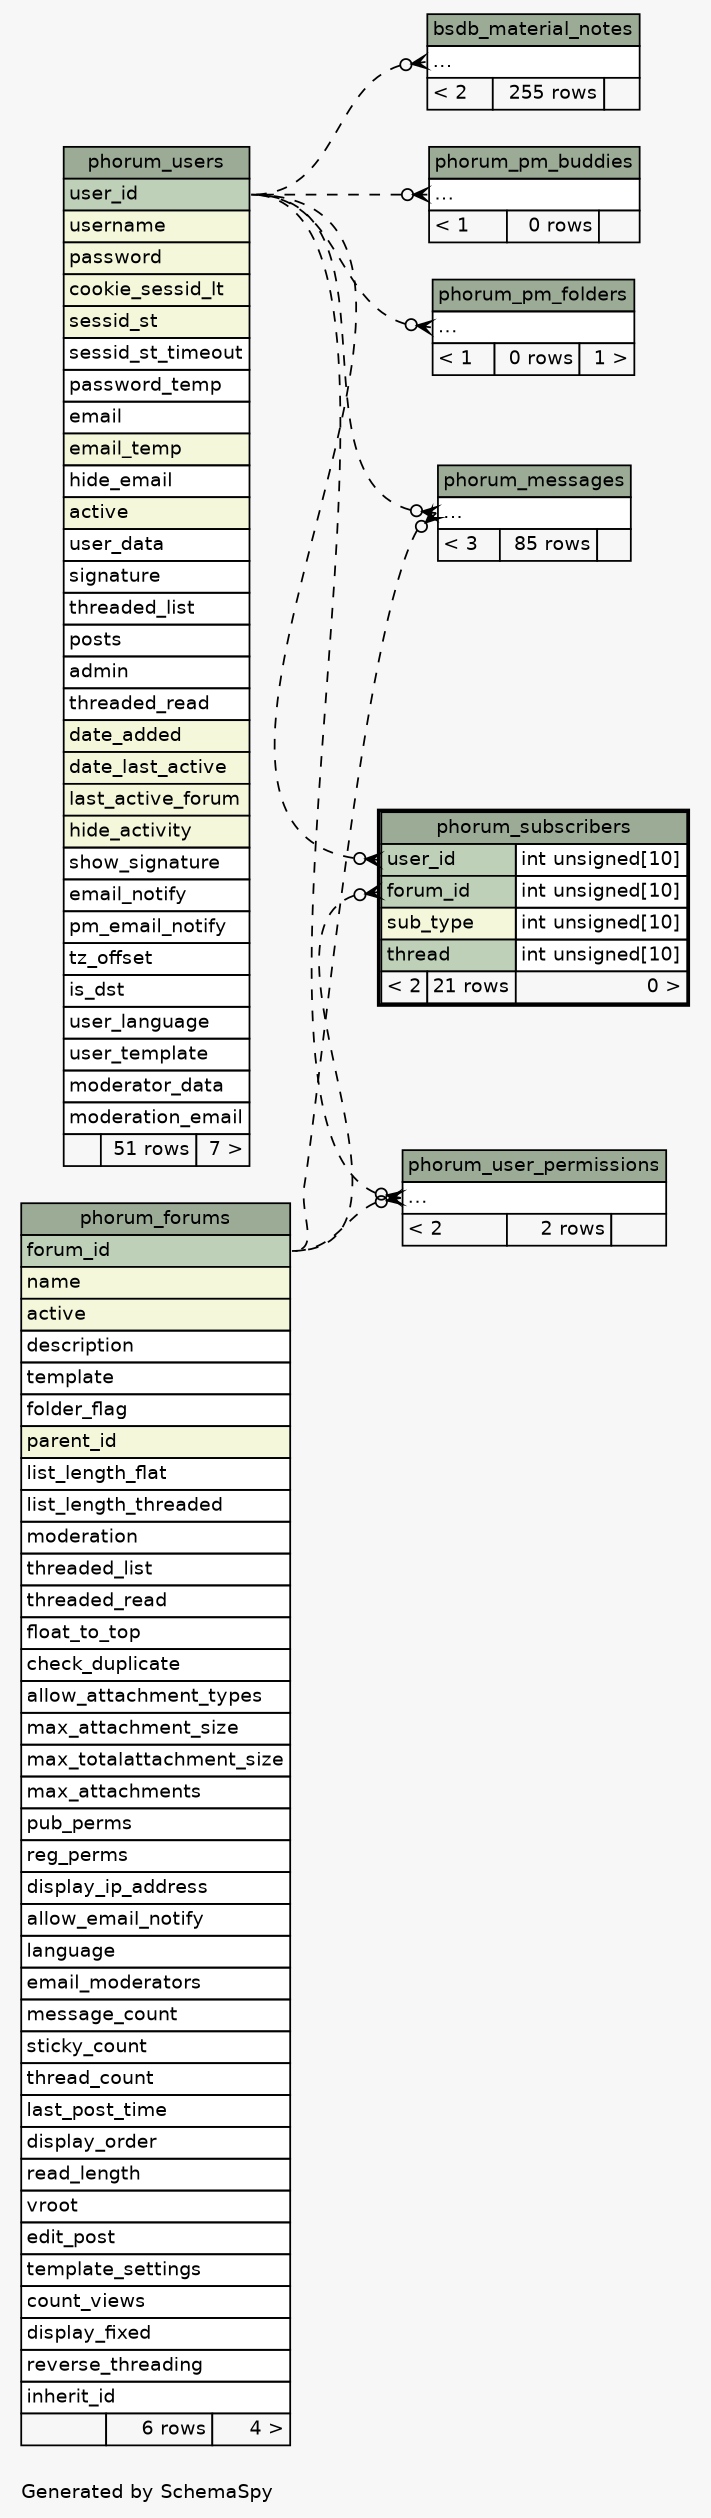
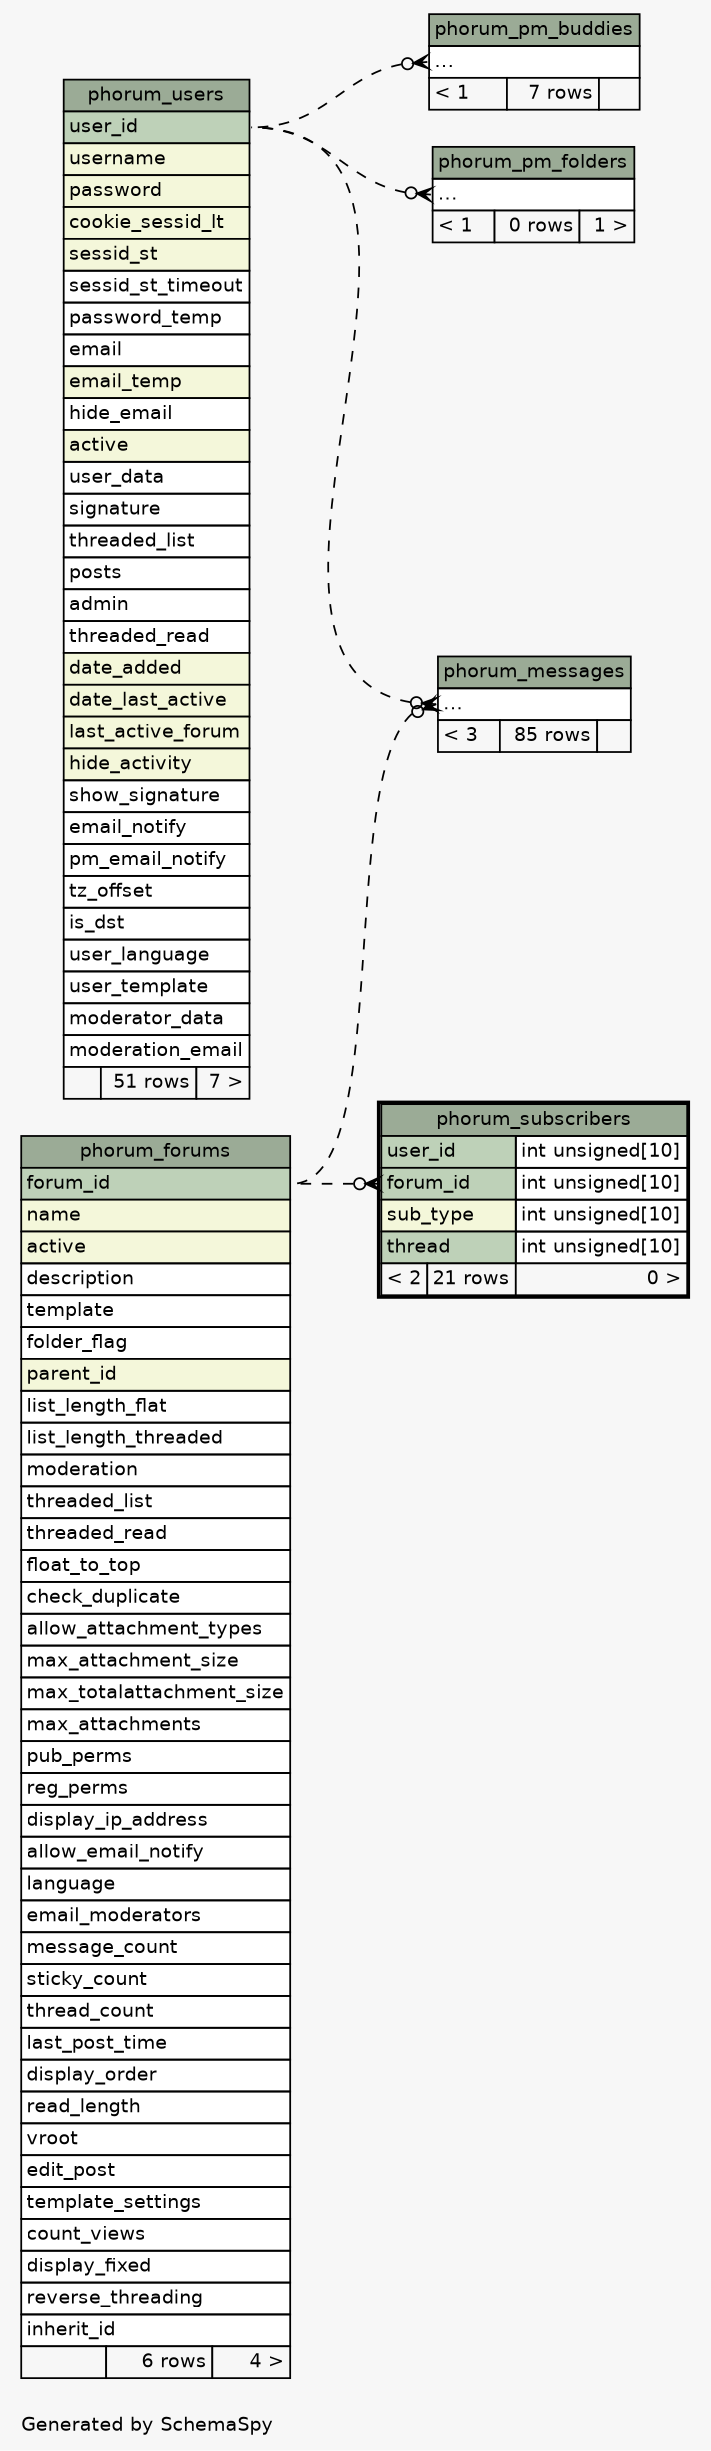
(533, 62) -> none
(561, 226) -> (561, 93)
(319, 515) -> none
(533, 1198) -> none
